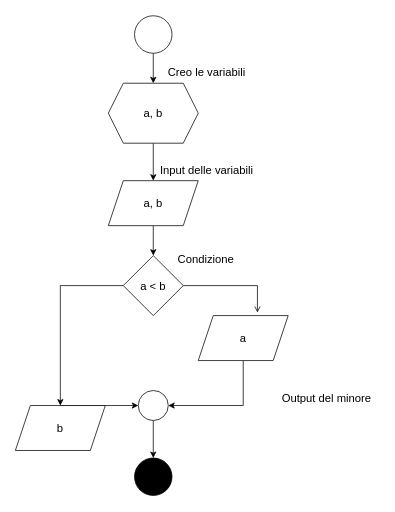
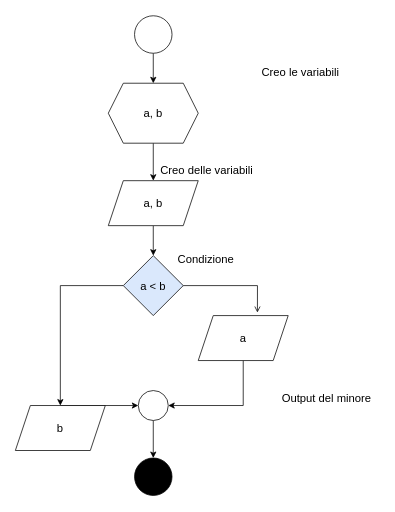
(207, 72) -> (300, 72)
(207, 169) -> (207, 169)
(153, 285) -> (153, 285)
